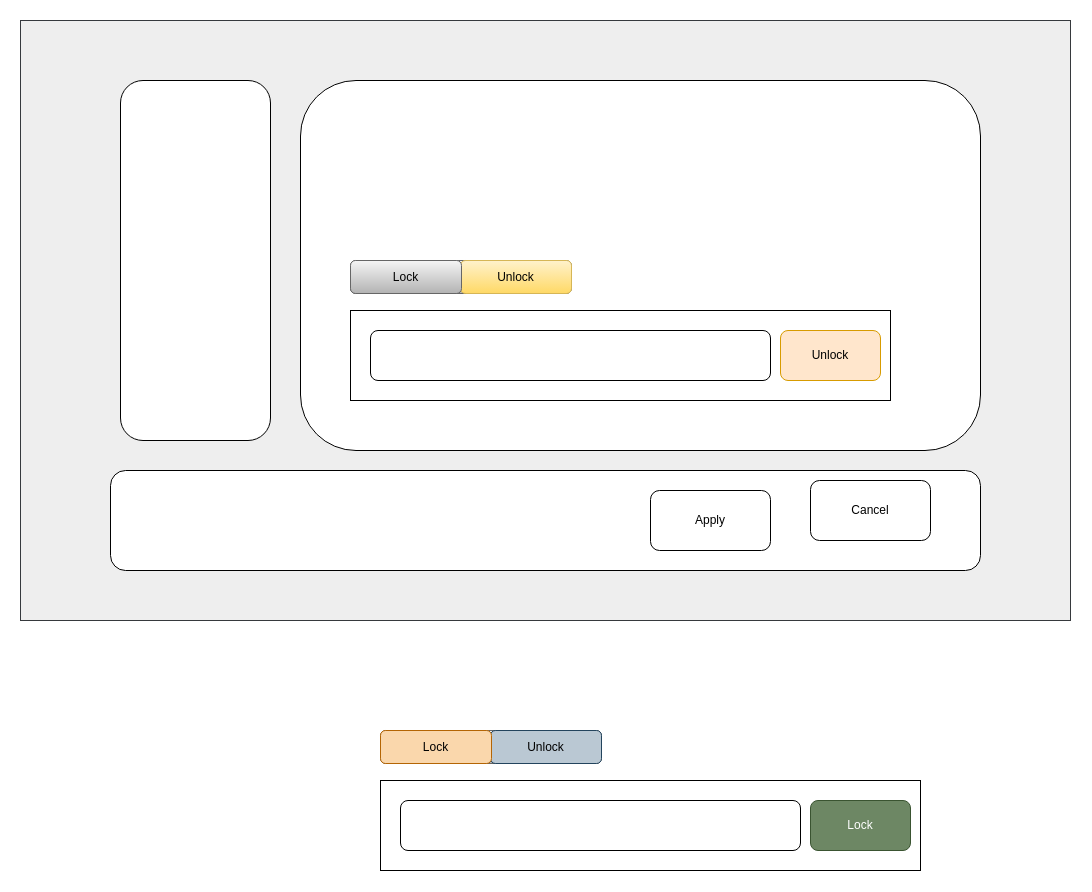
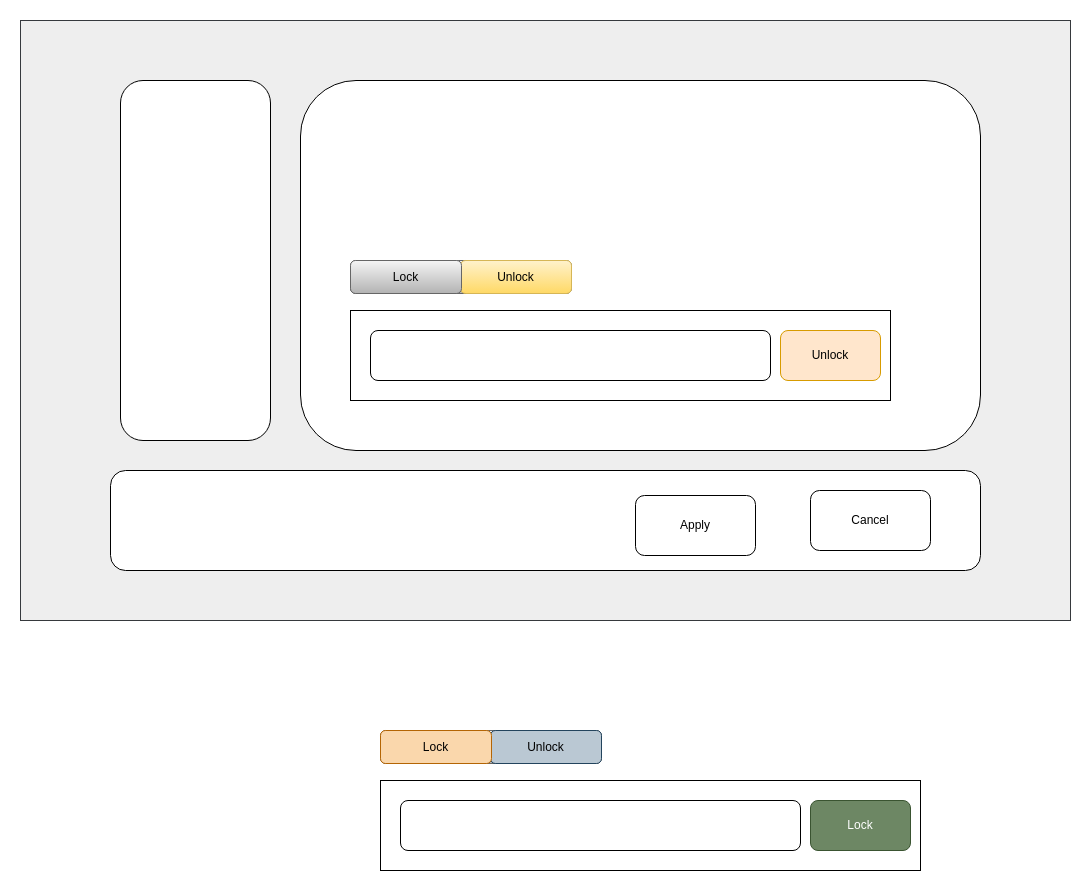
(871, 511) -> (871, 521)
(711, 521) -> (696, 526)
